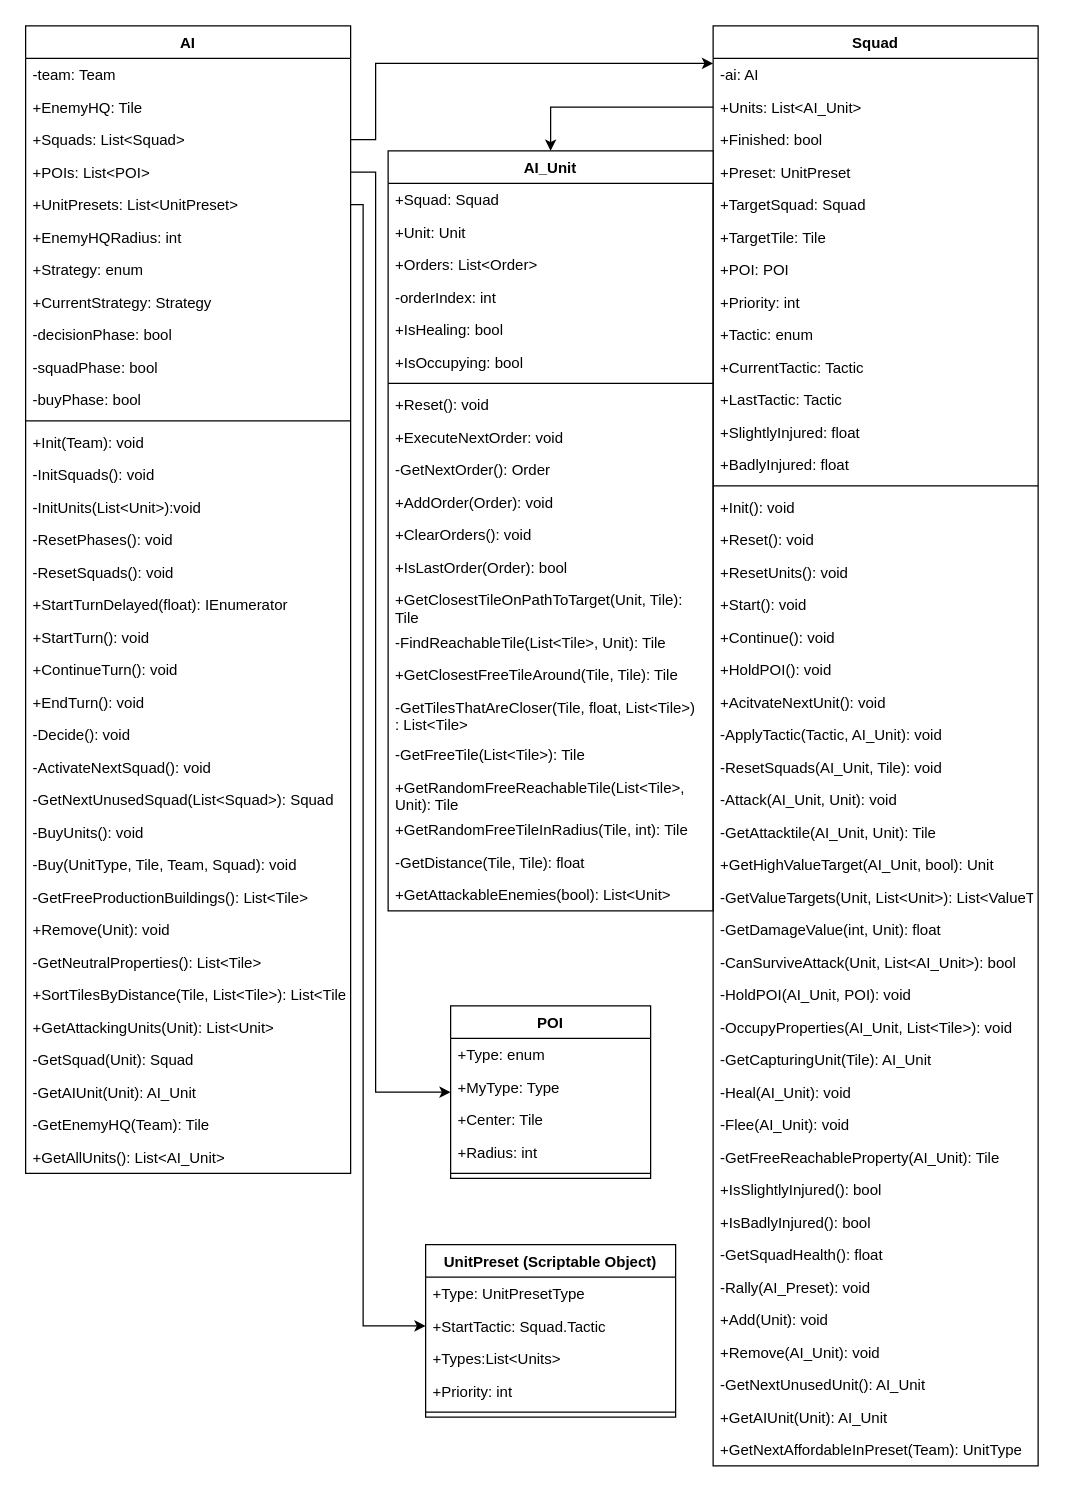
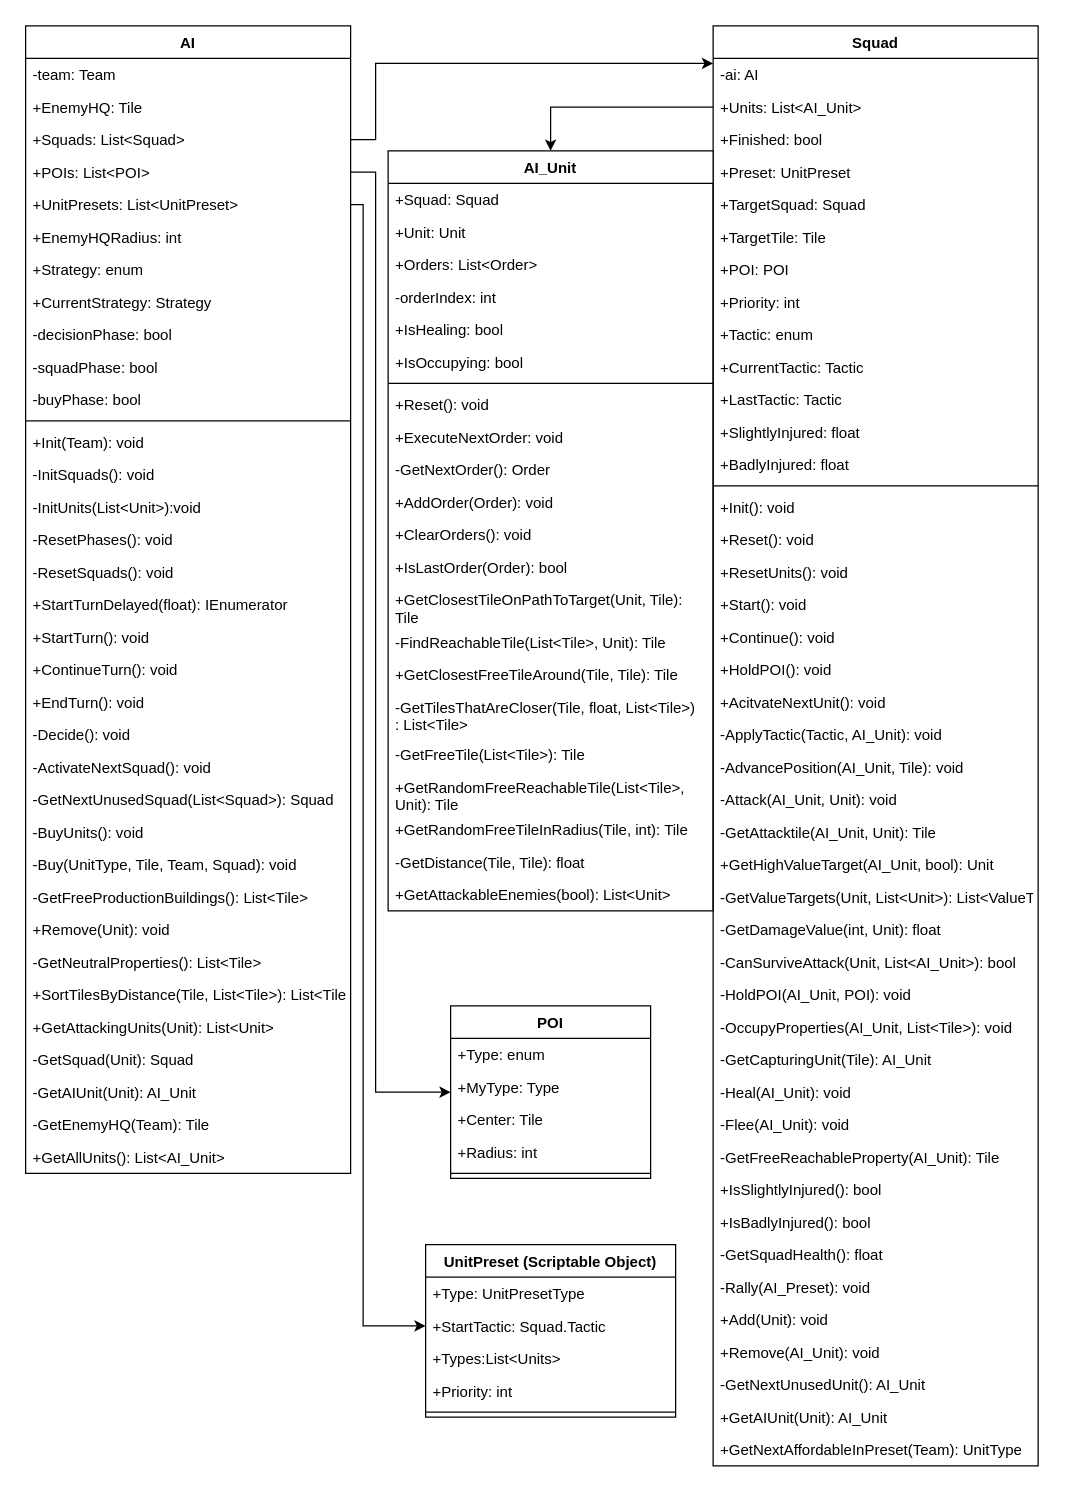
(843, 768) -> (856, 768)
